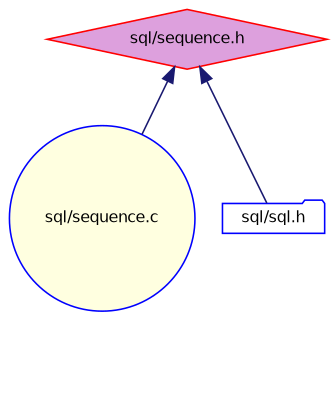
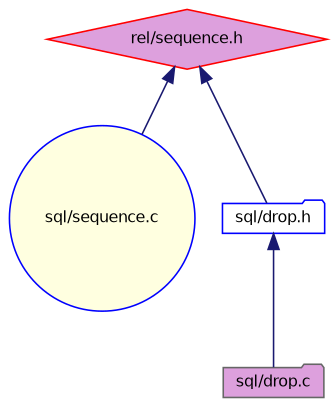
(187, 39) -> (187, 39)
(274, 218) -> (274, 218)
none -> (274, 383)
